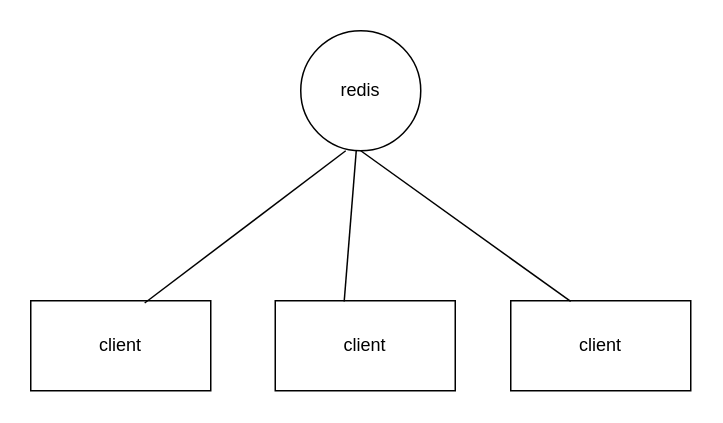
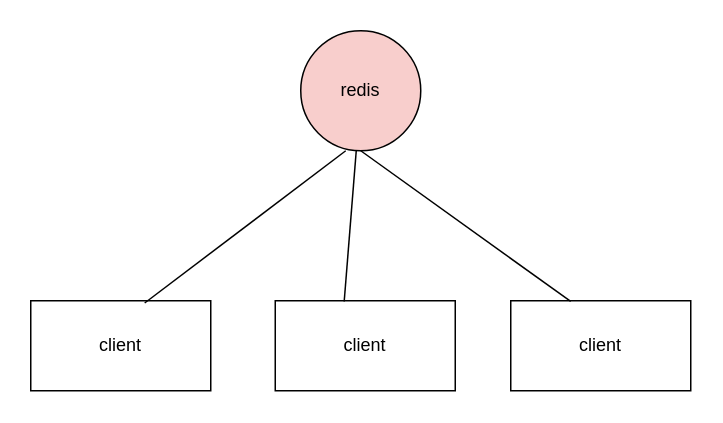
(361, 91) -> (361, 91)
